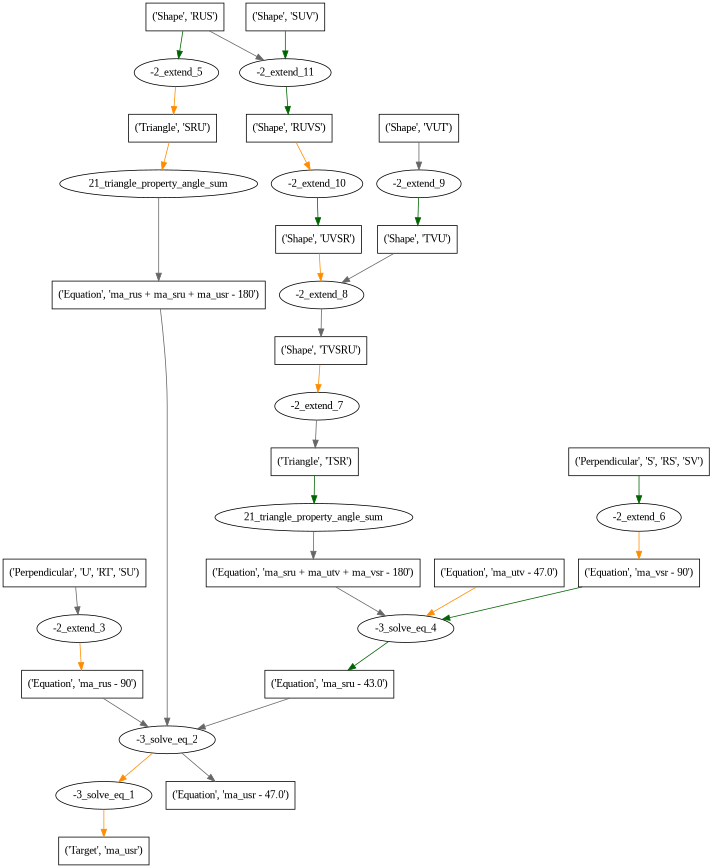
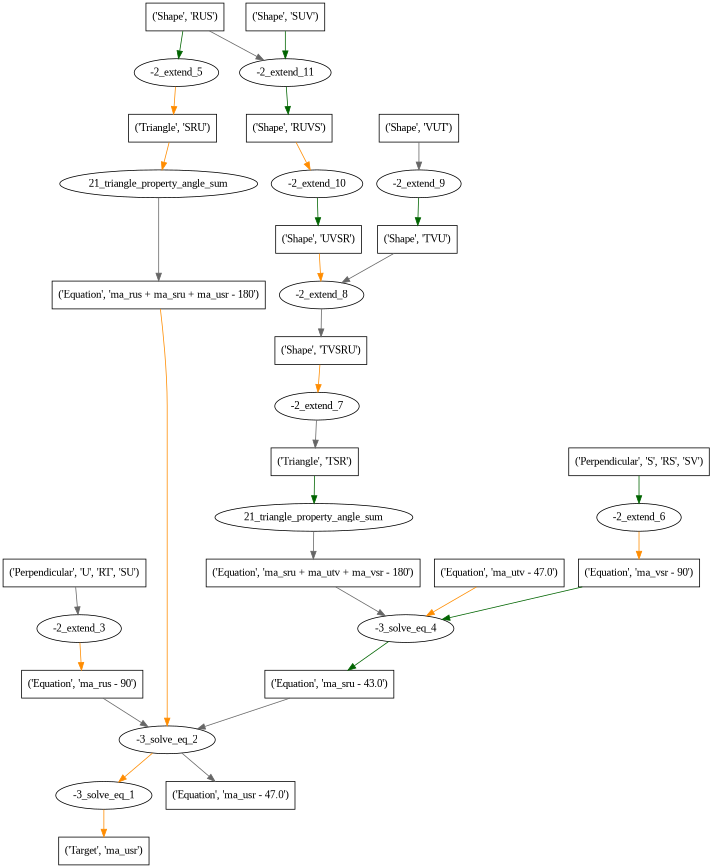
(167, 513) -> (167, 513)
